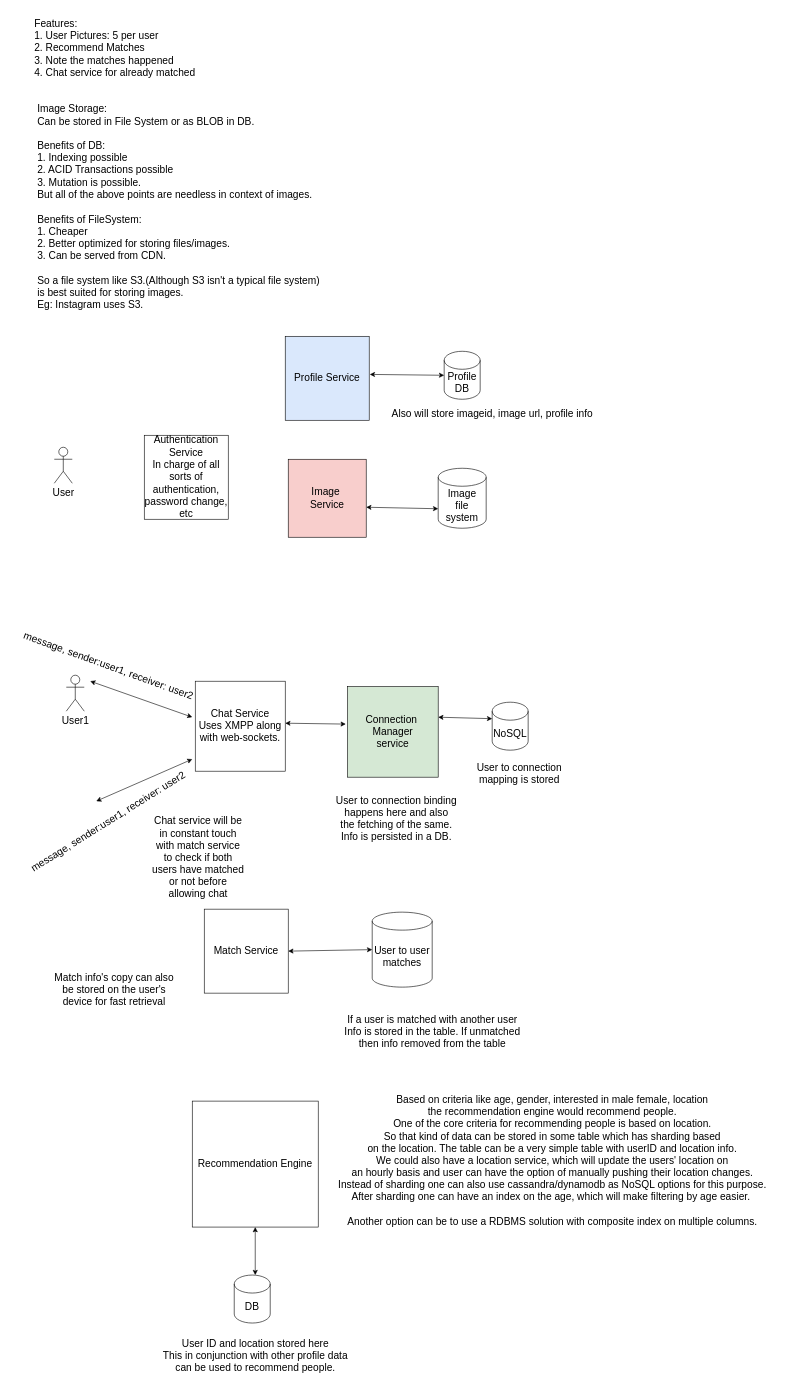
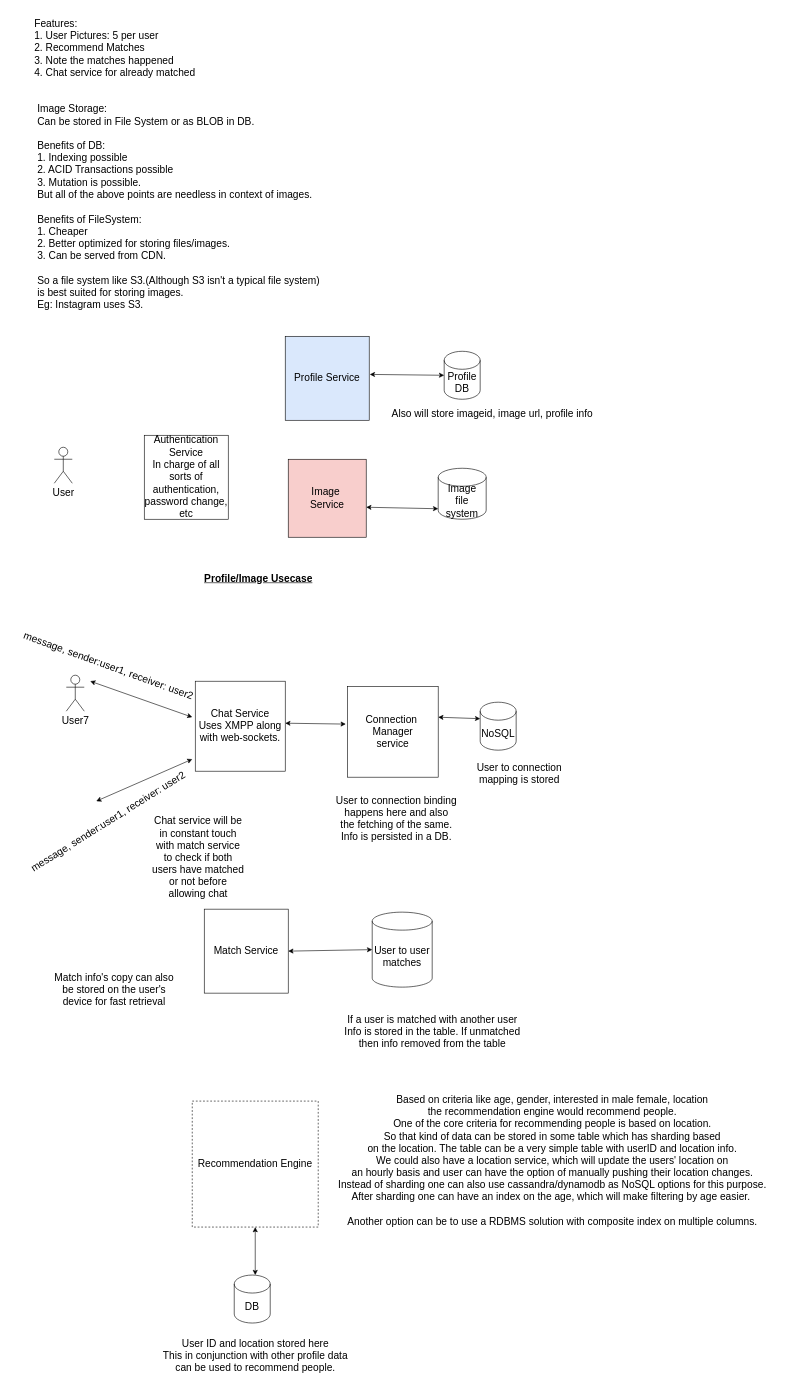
(462, 498) -> (462, 494)
none -> (258, 579)
(76, 722) -> (76, 722)
(510, 726) -> (498, 726)
(393, 732) -> (393, 732)
(255, 1164) -> (255, 1164)
